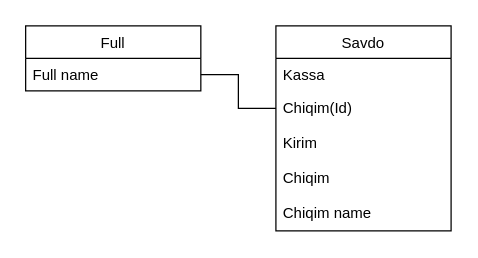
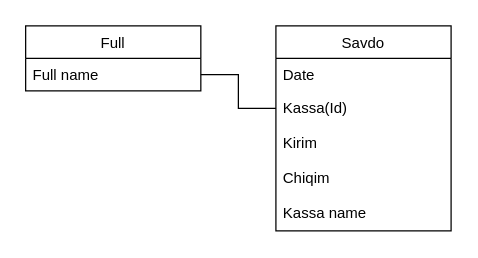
(304, 75) -> (299, 75)
(321, 108) -> (320, 108)
(323, 213) -> (323, 213)
